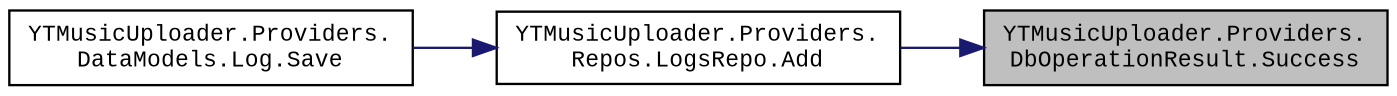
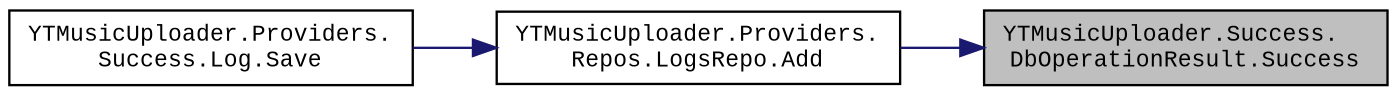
(211, 48) -> (211, 48)
(1186, 48) -> (1186, 48)
